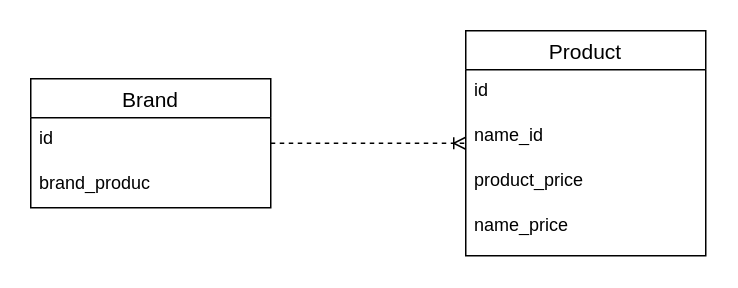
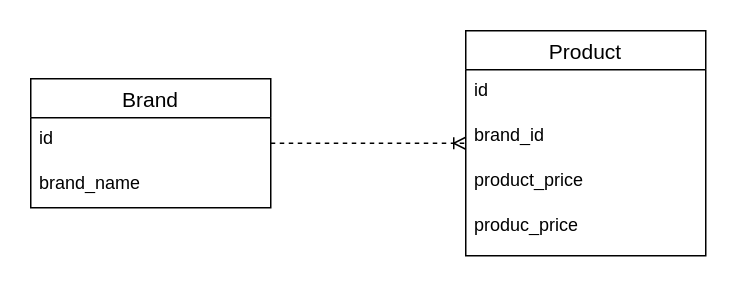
(508, 136) -> (513, 136)
(100, 184) -> (90, 184)
(523, 226) -> (533, 226)
